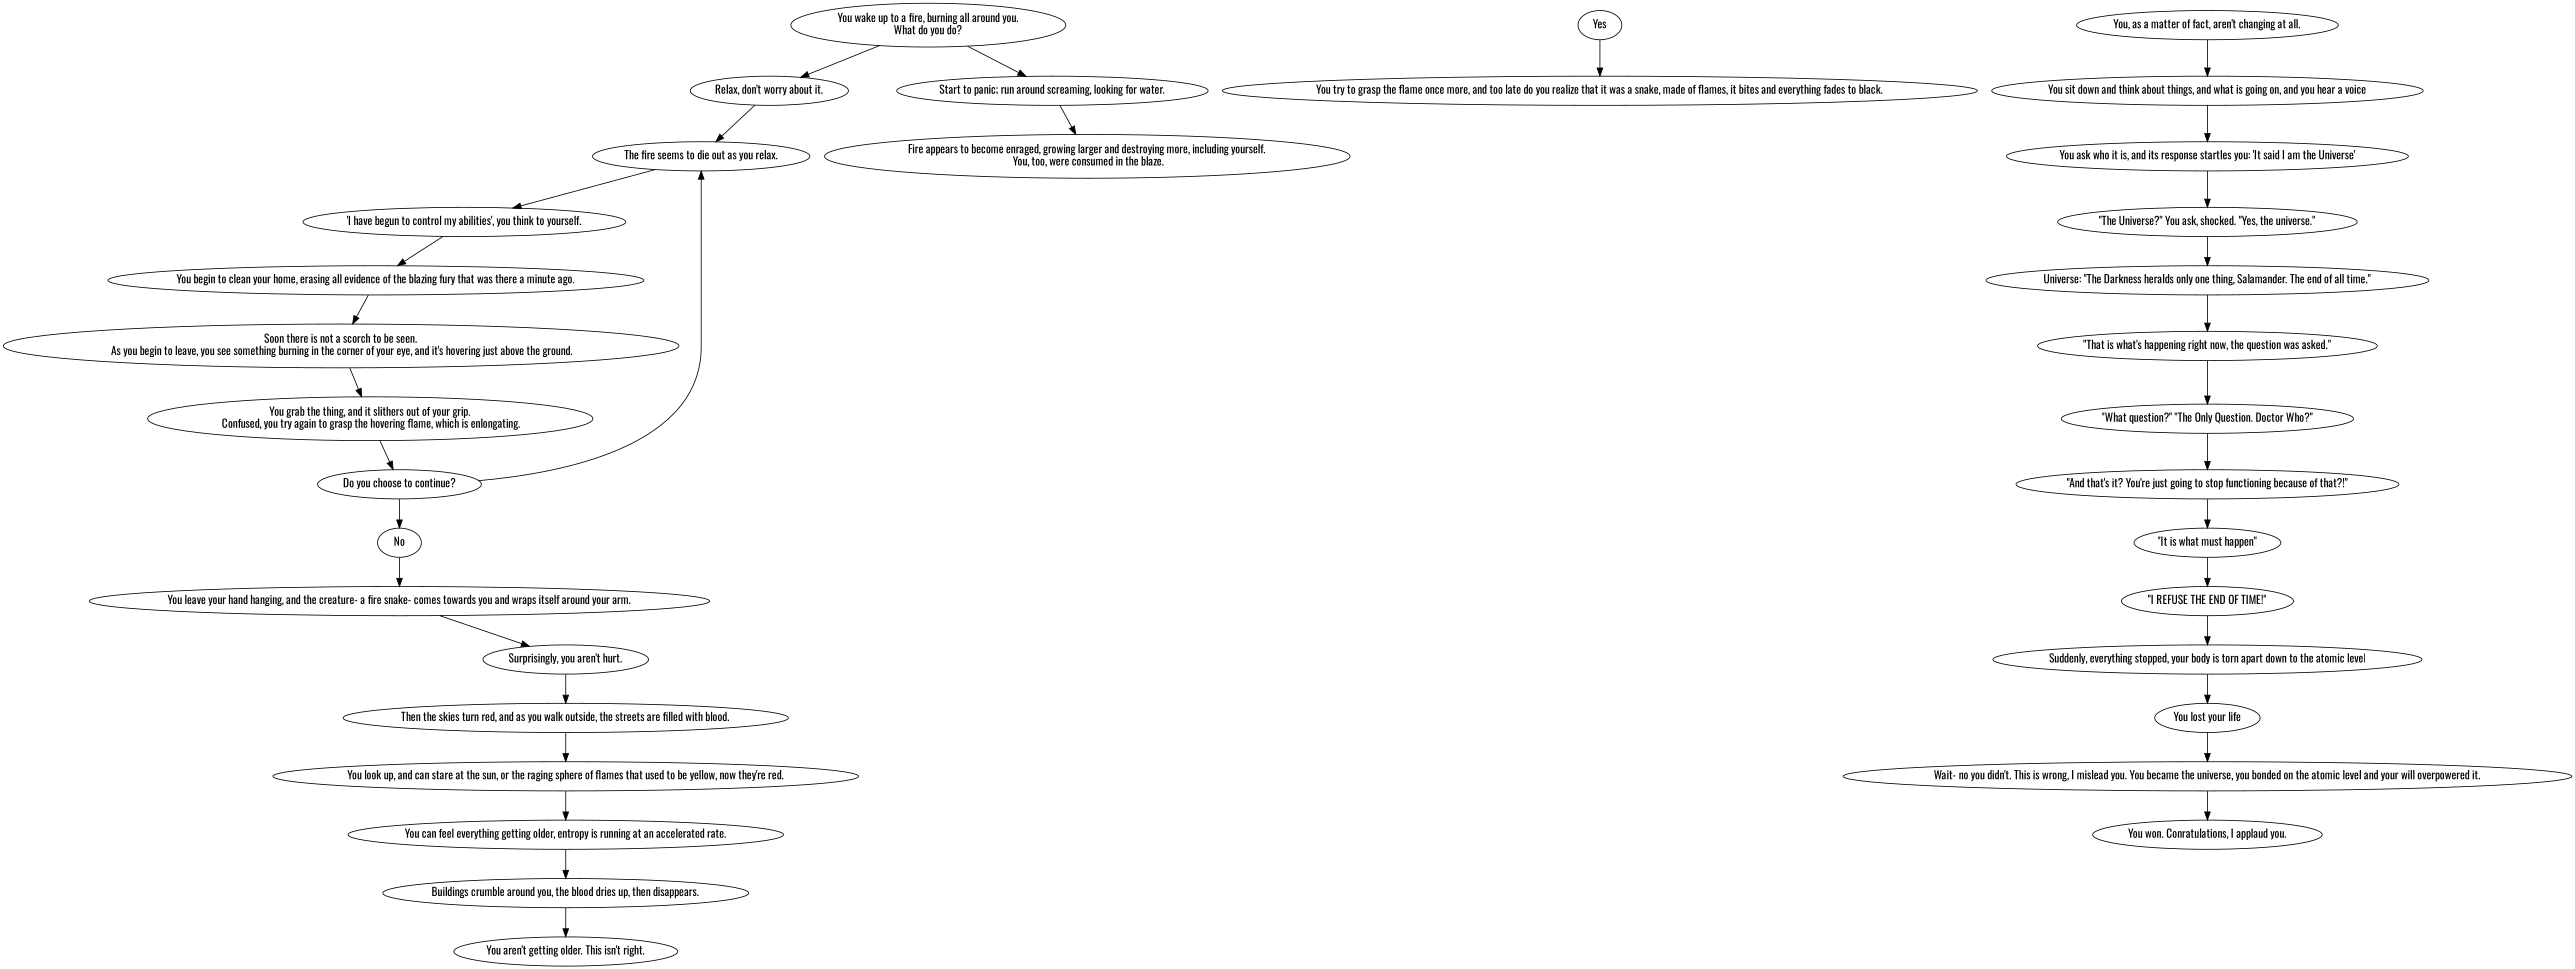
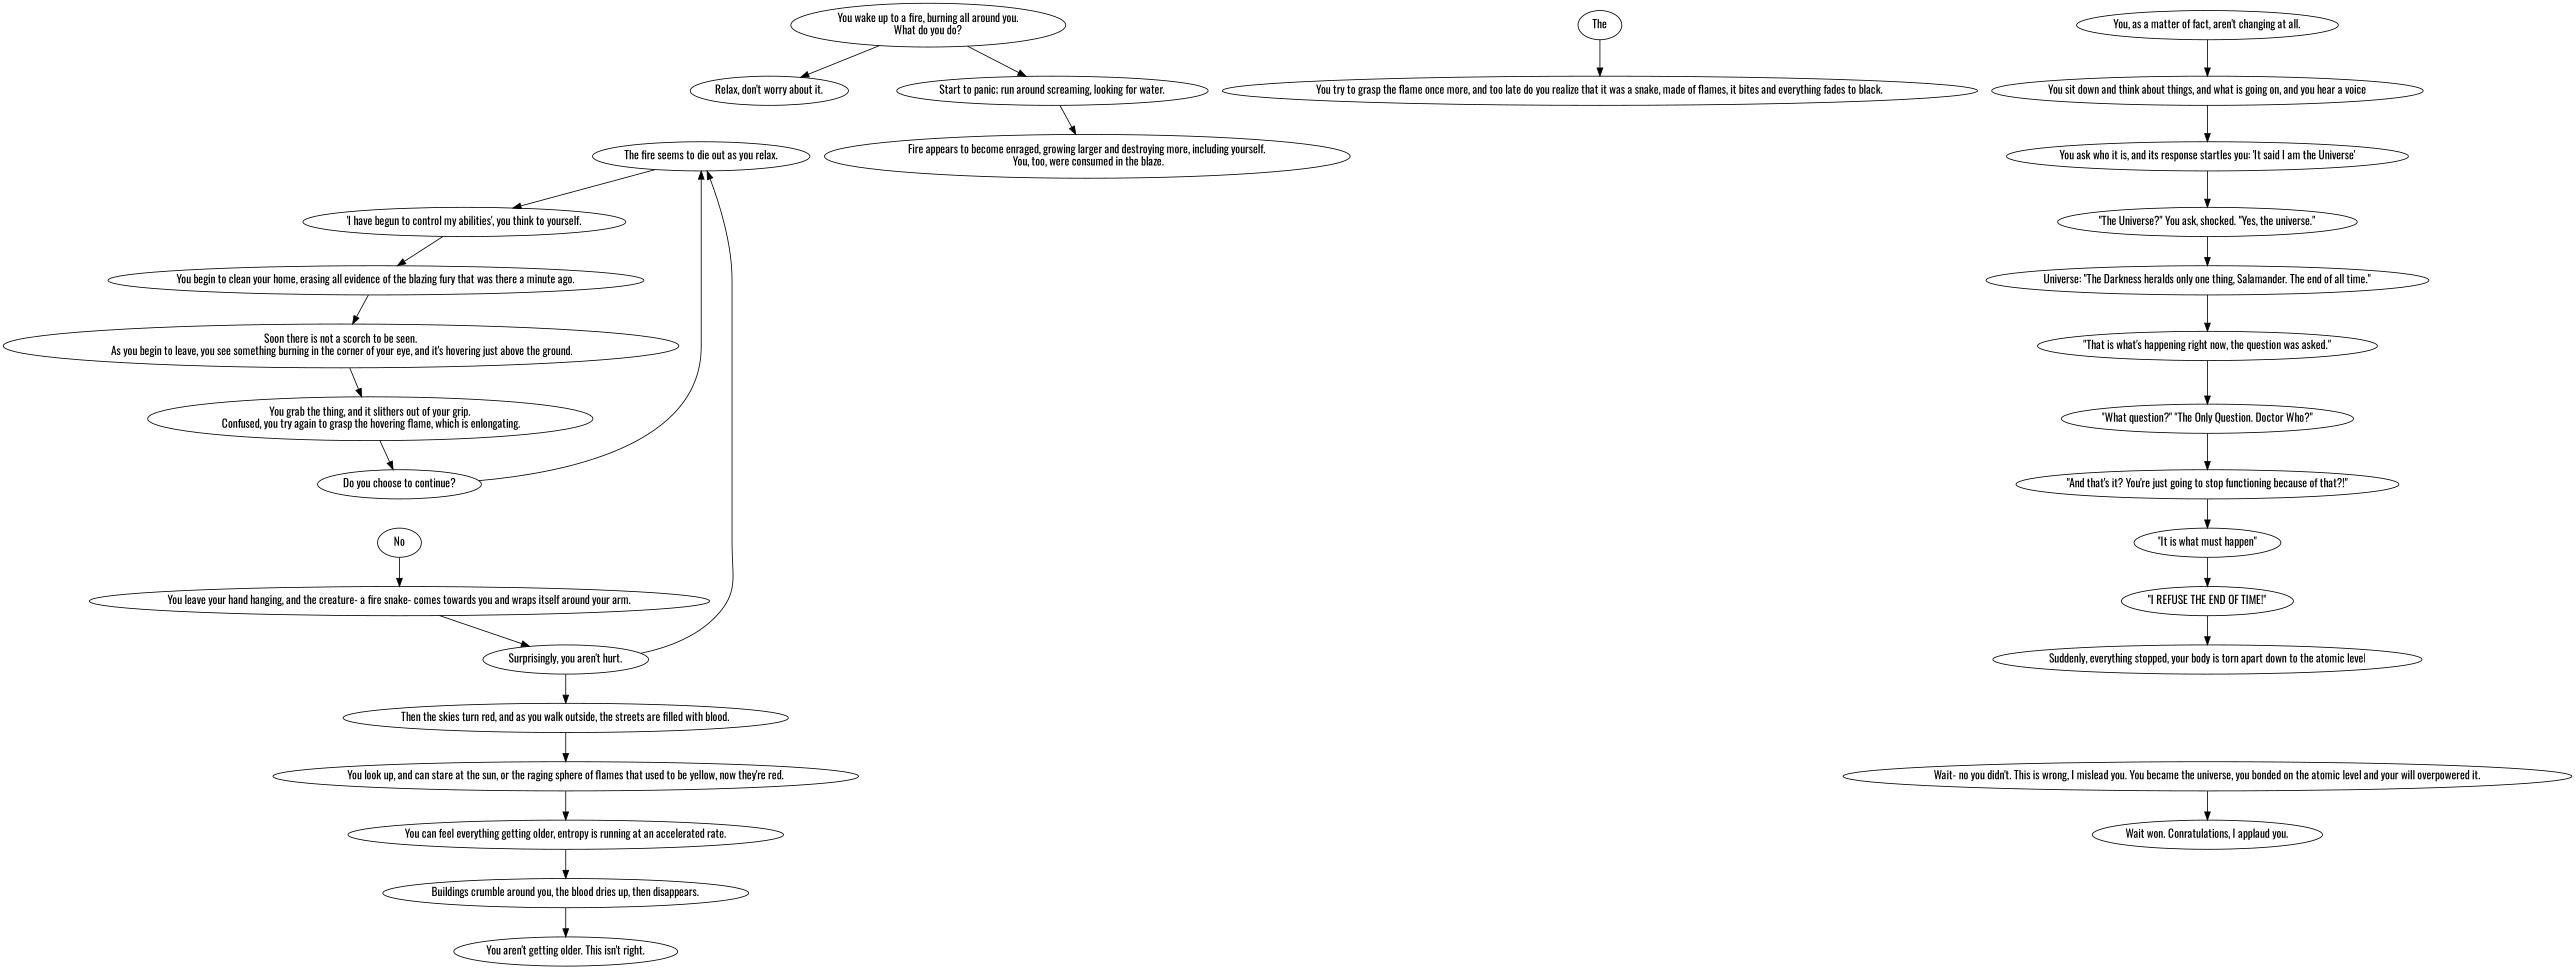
(1600, 25) -> (1600, 25)
(738, 121) -> (732, 441)
(399, 510) -> none
(2207, 718) -> none
(2207, 835) -> (2207, 835)
